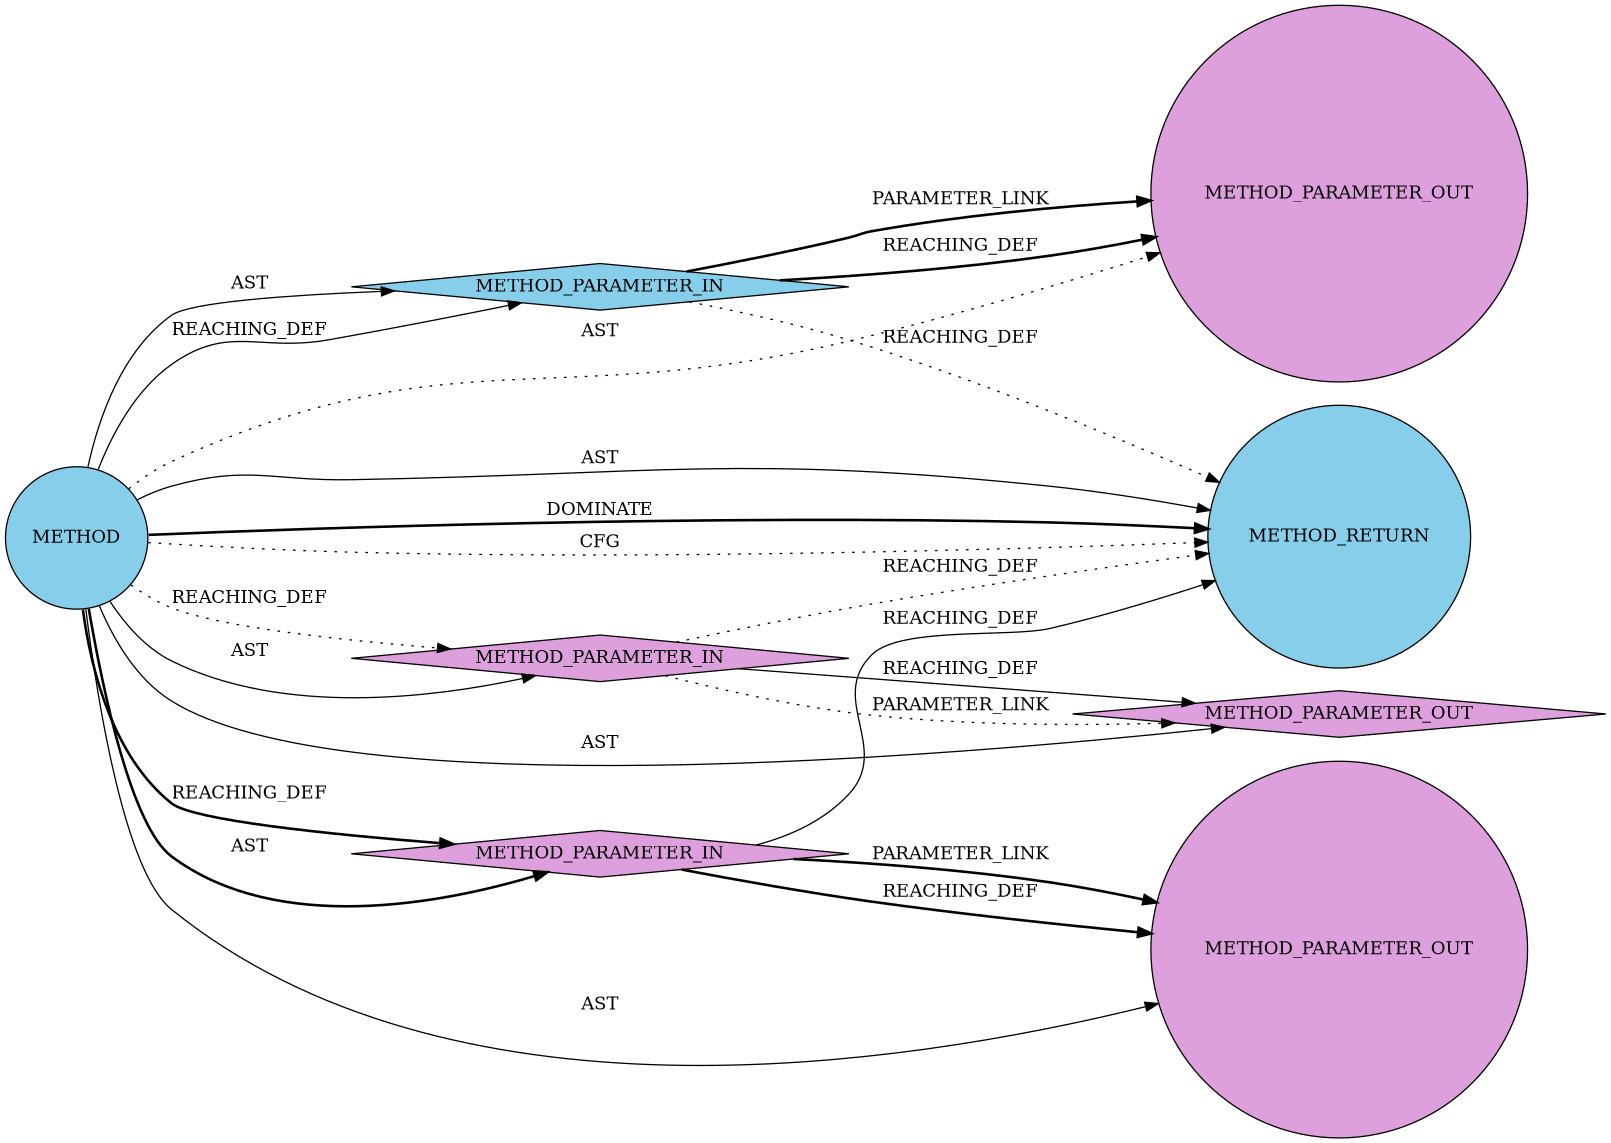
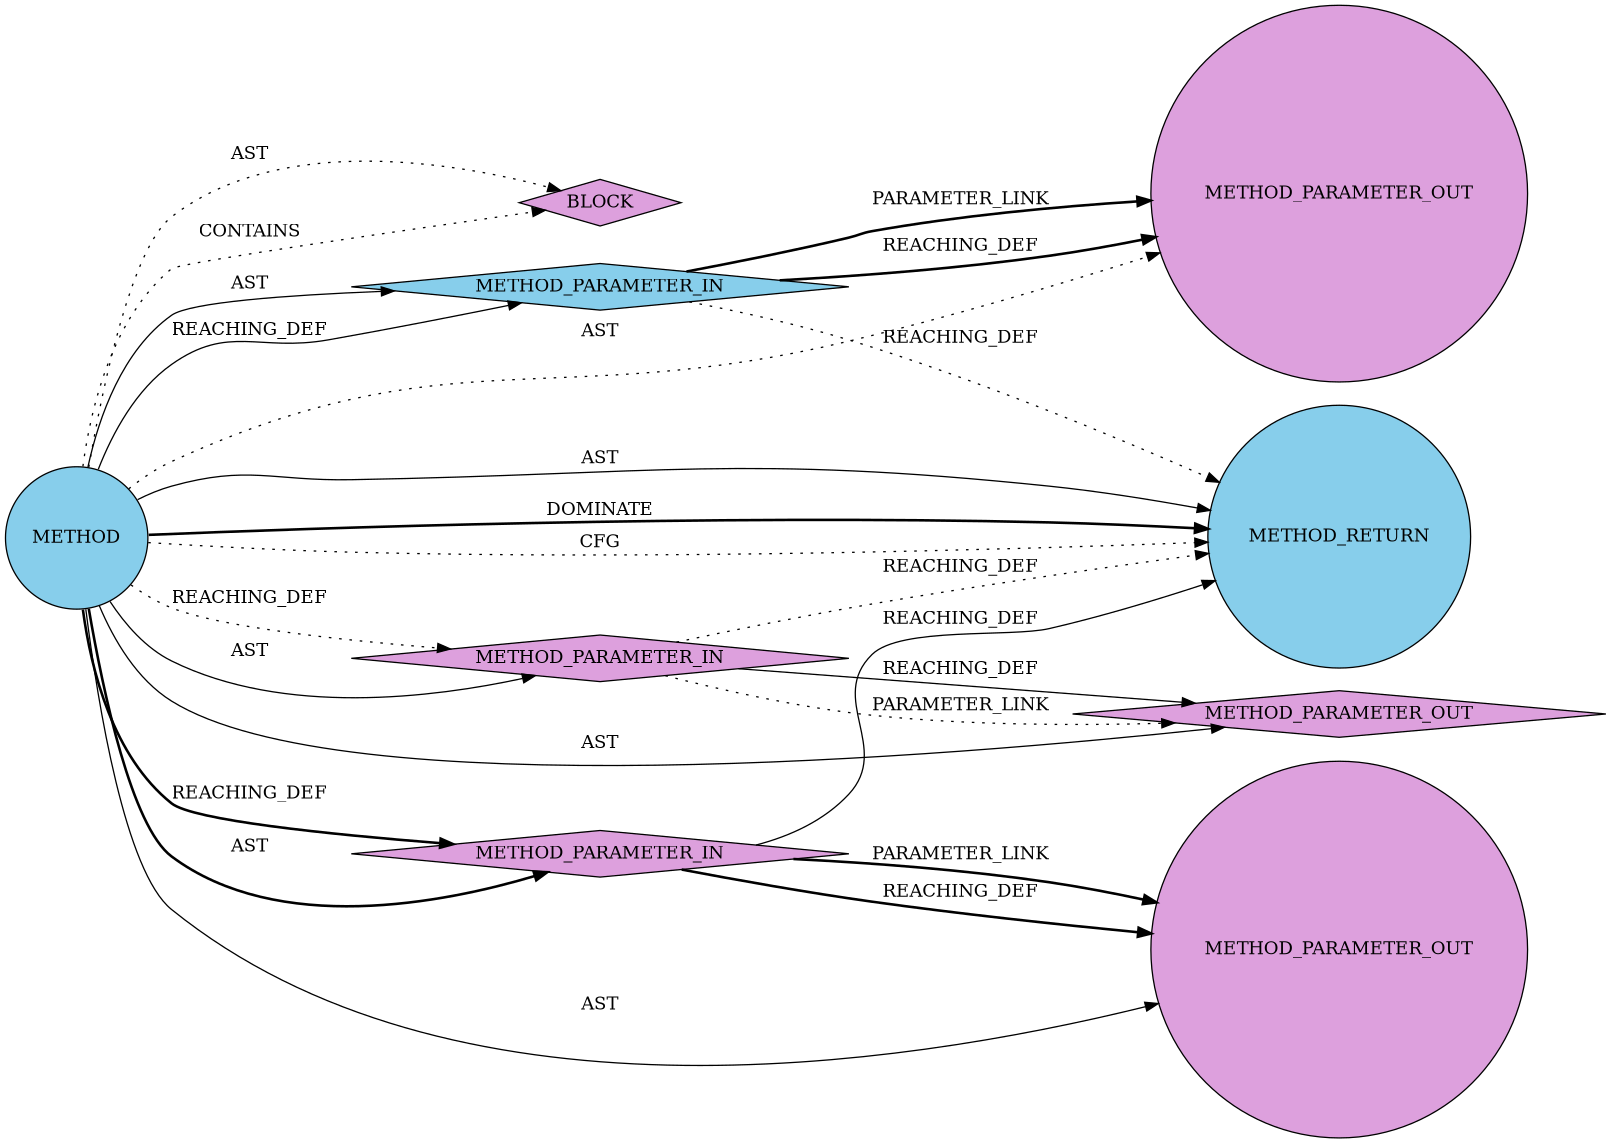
none -> (600, 203)
